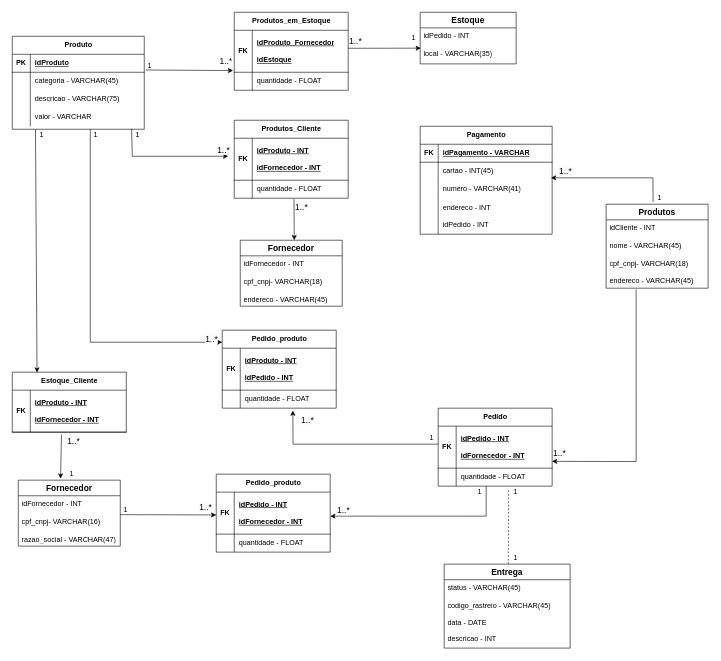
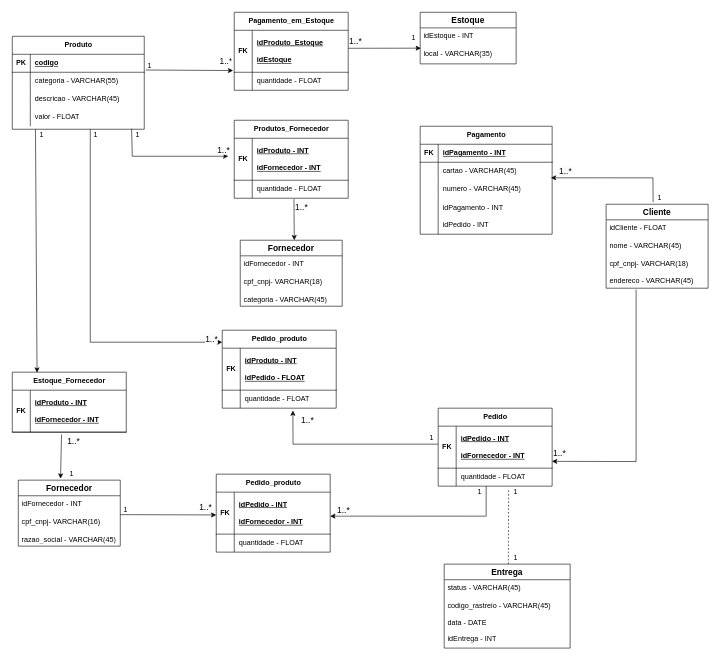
(292, 21) -> (292, 21)
(448, 36) -> (451, 36)
(296, 51) -> (290, 51)
(52, 63) -> (46, 63)
(80, 81) -> (80, 81)
(80, 99) -> (80, 99)
(63, 117) -> (59, 117)
(292, 129) -> (292, 129)
(483, 153) -> (475, 153)
(473, 171) -> (482, 171)
(482, 189) -> (482, 189)
(657, 213) -> (657, 213)
(469, 216) -> (475, 216)
(635, 228) -> (639, 228)
(286, 287) -> (287, 287)
(273, 369) -> (274, 369)
(70, 381) -> (70, 381)
(70, 531) -> (70, 531)
(475, 639) -> (475, 639)
